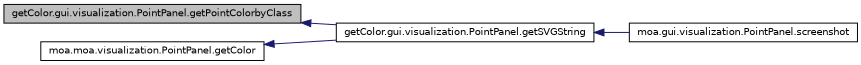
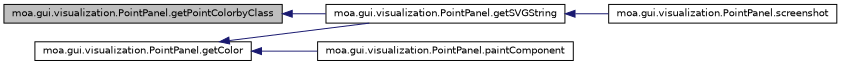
(152, 14) -> (143, 14)
(465, 32) -> (445, 14)
(152, 51) -> (143, 51)
none -> (445, 51)
